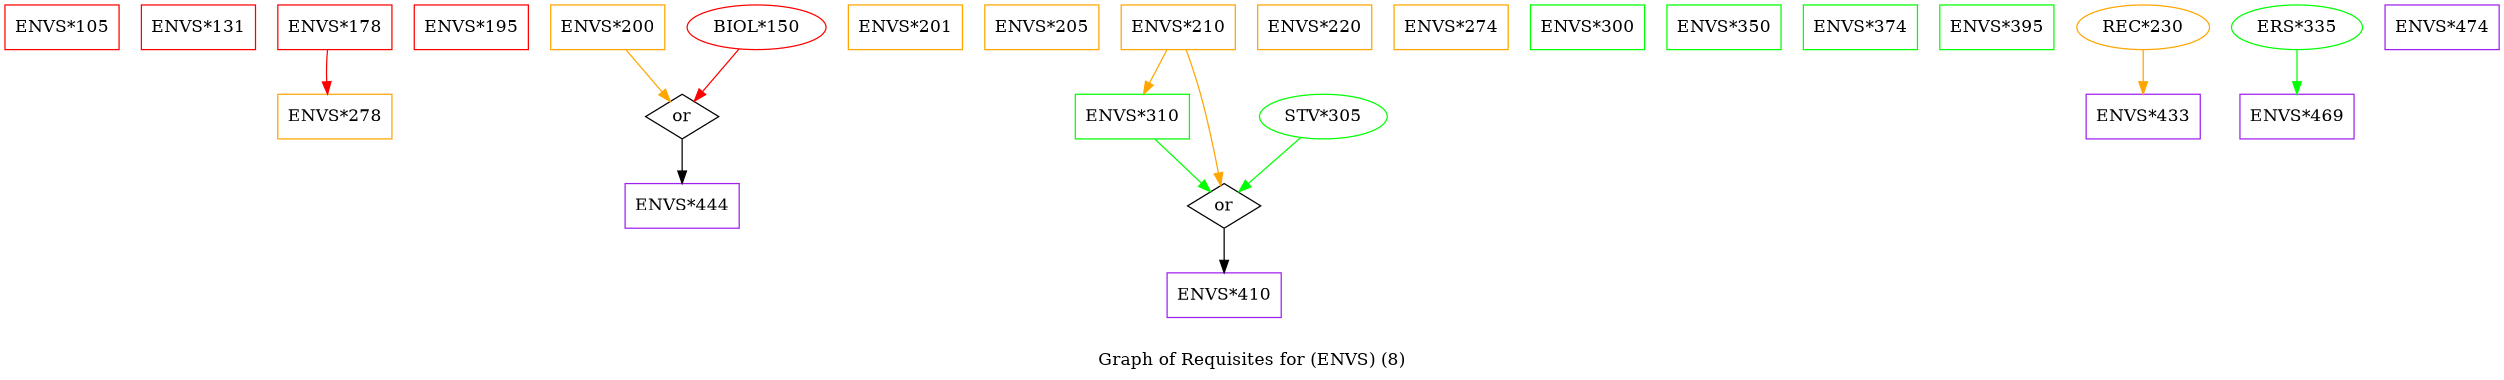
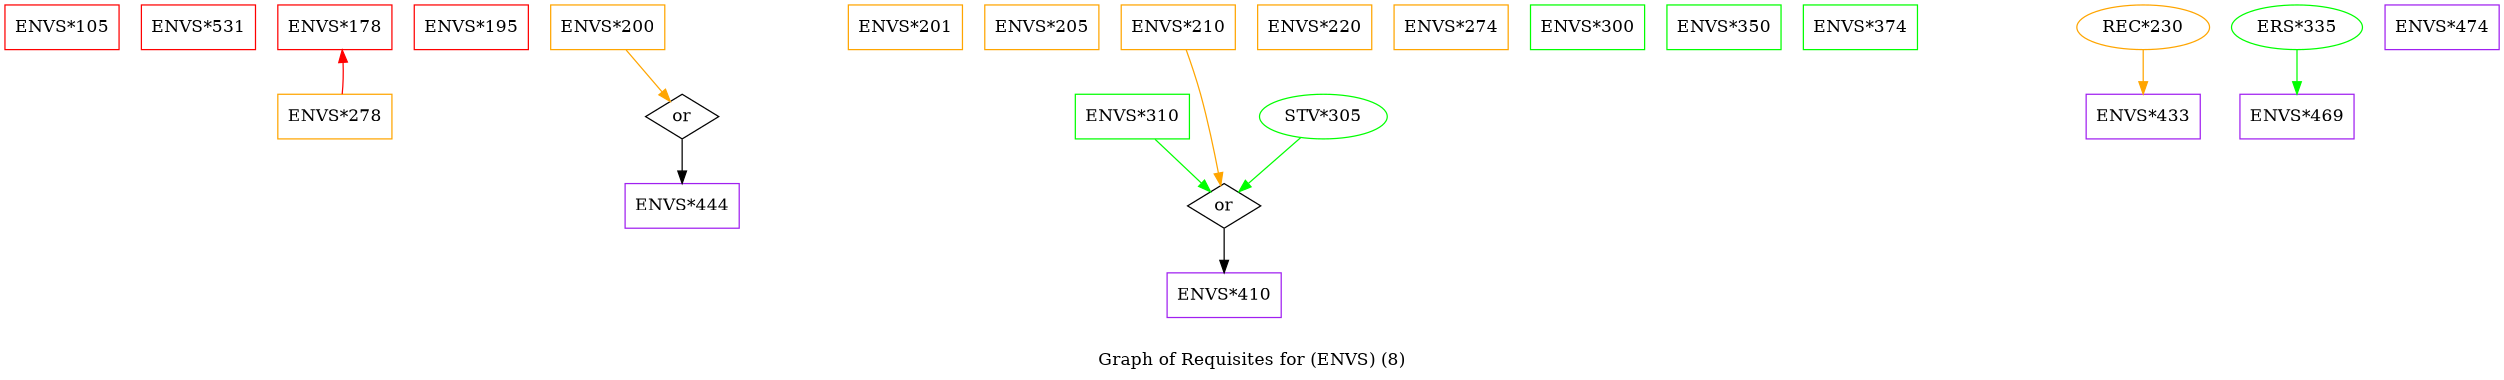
(198, 27) -> (198, 27)
(757, 27) -> none
(1997, 27) -> none
(327, 66) -> (343, 78)
(1158, 67) -> none
